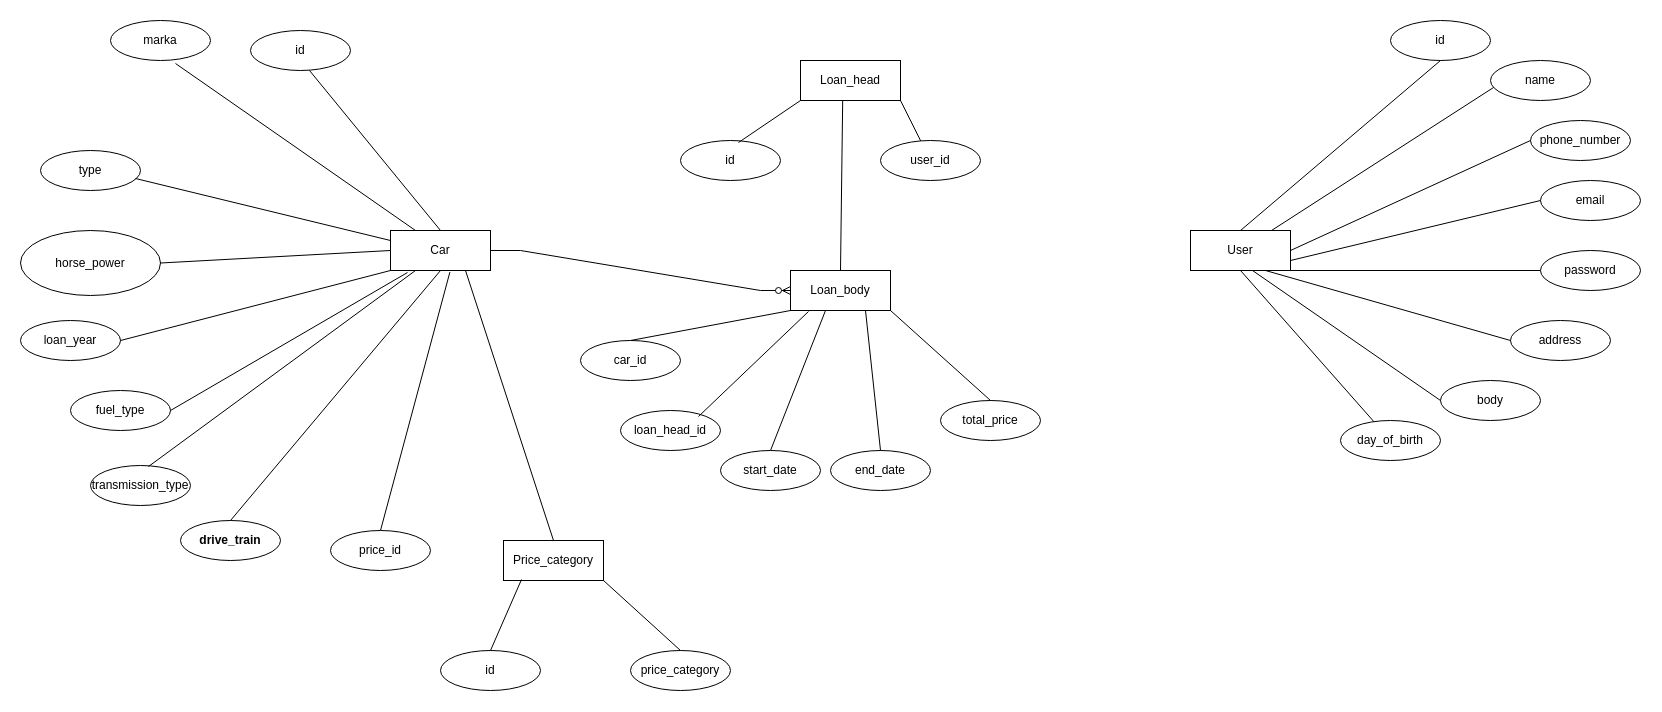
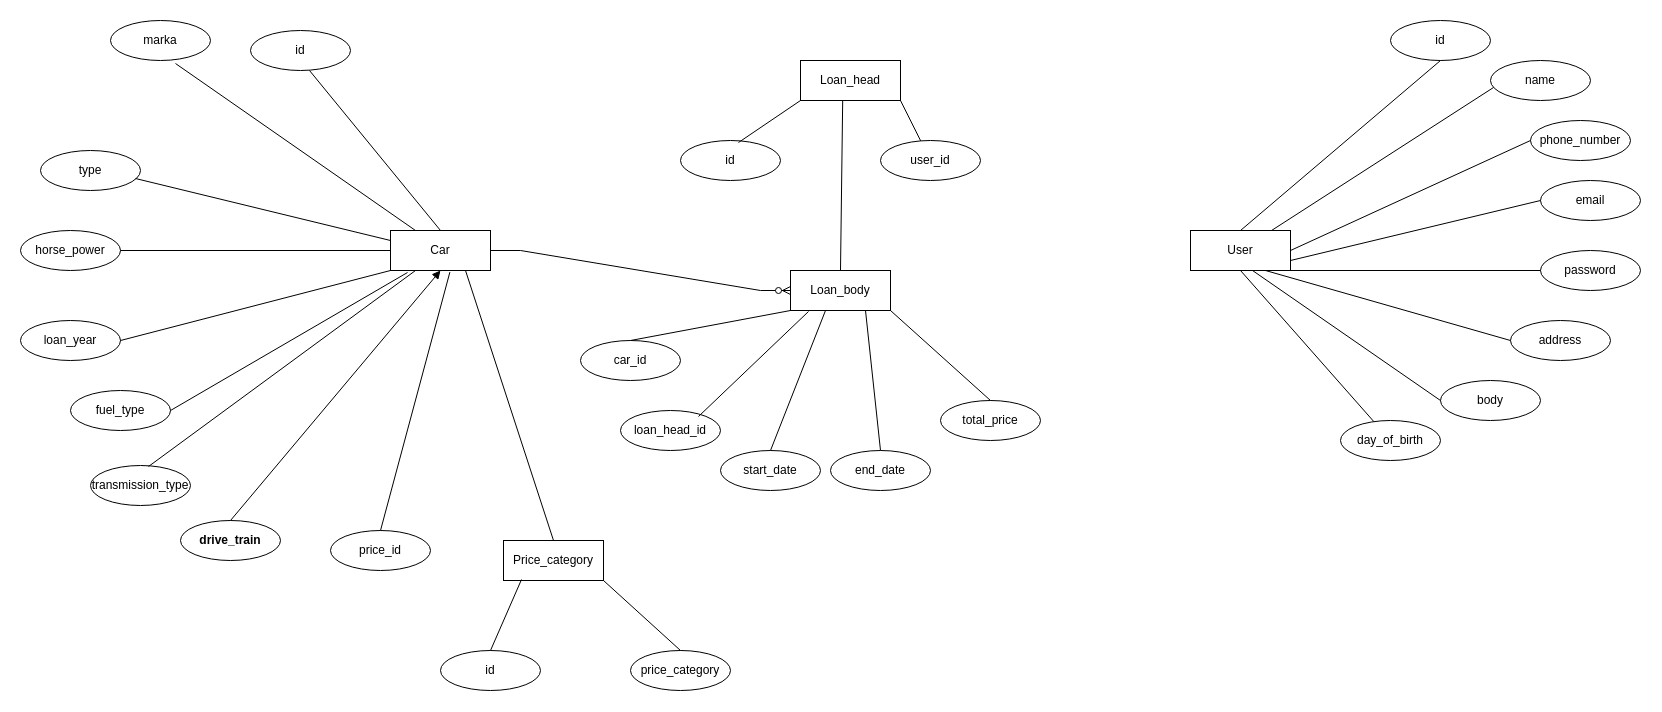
(91, 263) -> (71, 251)
(437, 274) -> (435, 277)
